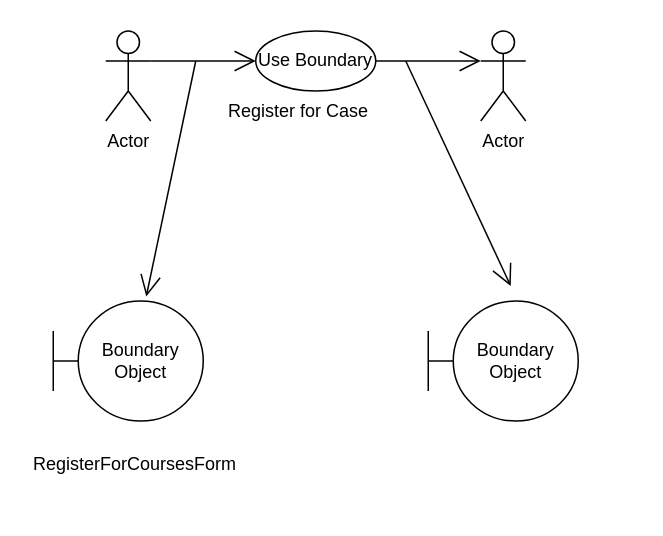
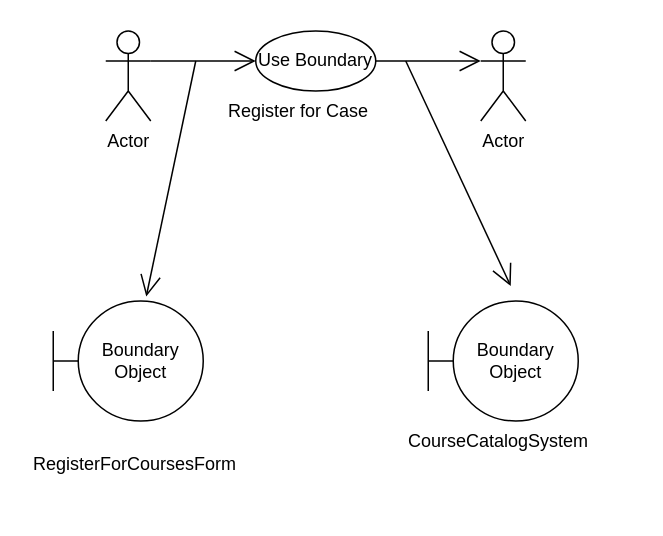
none -> (518, 451)
